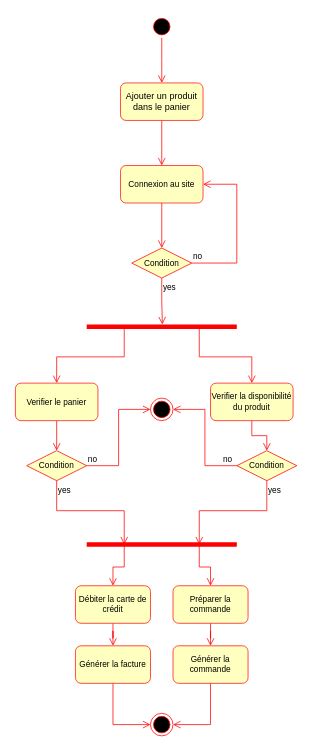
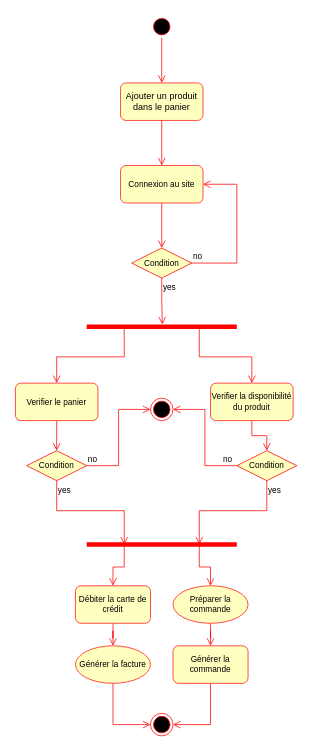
(210, 604) -> (210, 604)
(113, 664) -> (113, 664)
